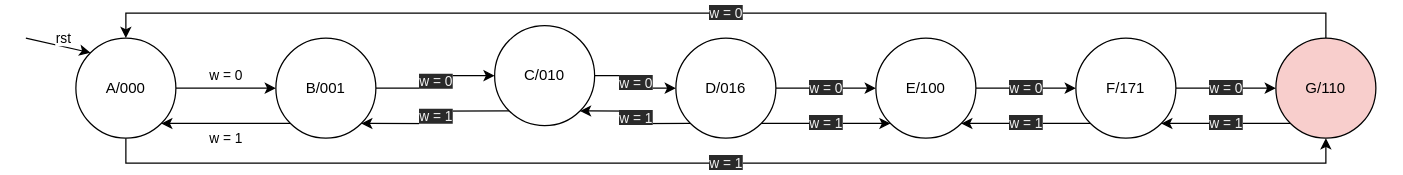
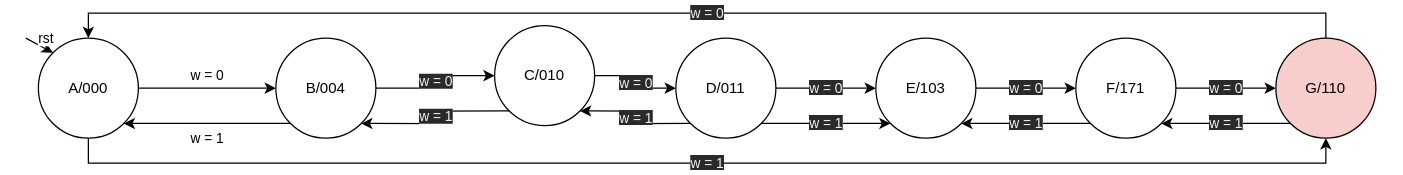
(126, 88) -> (88, 88)
(326, 88) -> (326, 88)
(726, 88) -> (726, 88)
(926, 88) -> (926, 88)
